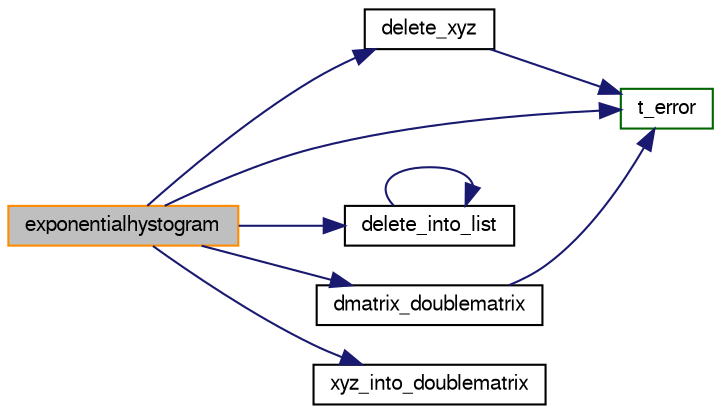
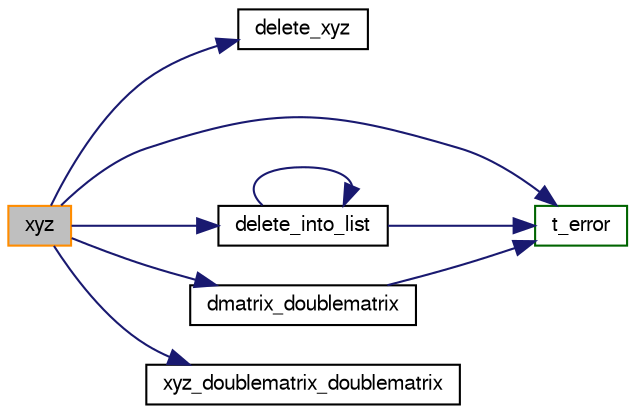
(545, 68) -> (451, 226)
(123, 226) -> (40, 226)
(430, 385) -> (303, 385)
